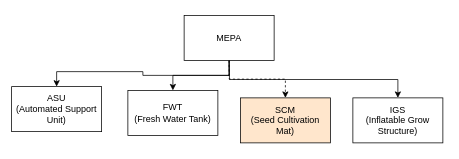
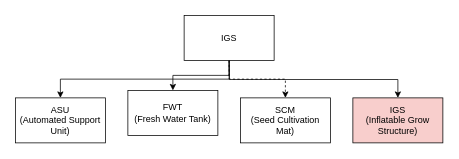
(229, 38) -> (229, 38)
(57, 109) -> (60, 120)
(285, 120) -> (285, 120)
(398, 120) -> (398, 120)
